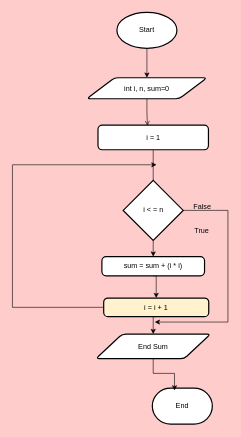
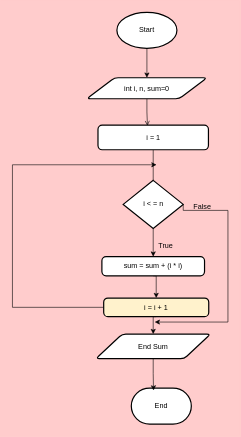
(153, 210) -> (153, 204)
(201, 231) -> (165, 246)
(182, 406) -> (161, 406)
